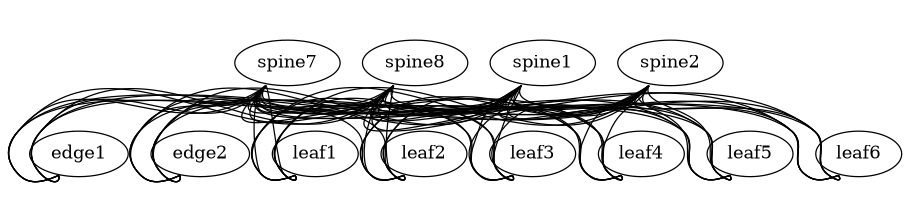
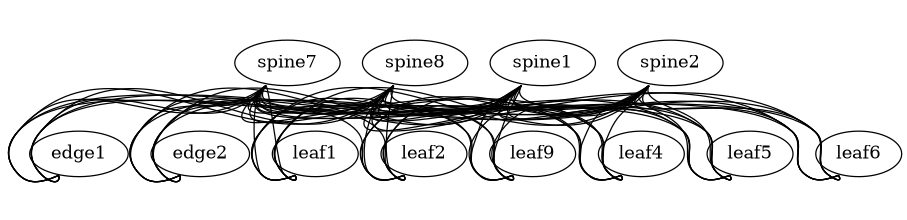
(533, 154) -> (533, 154)
